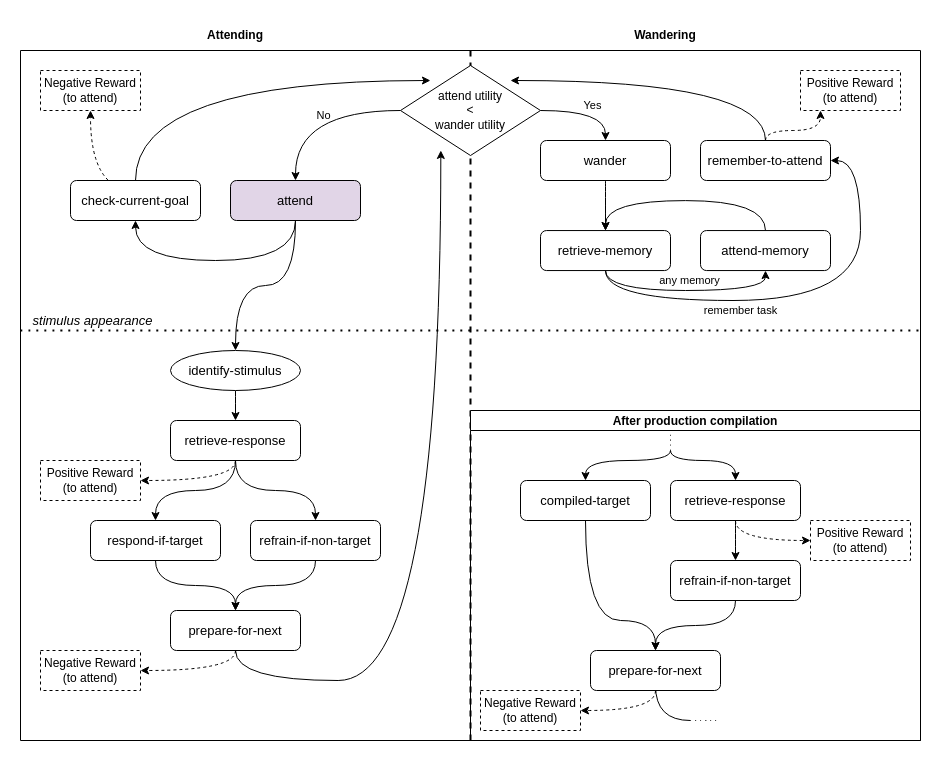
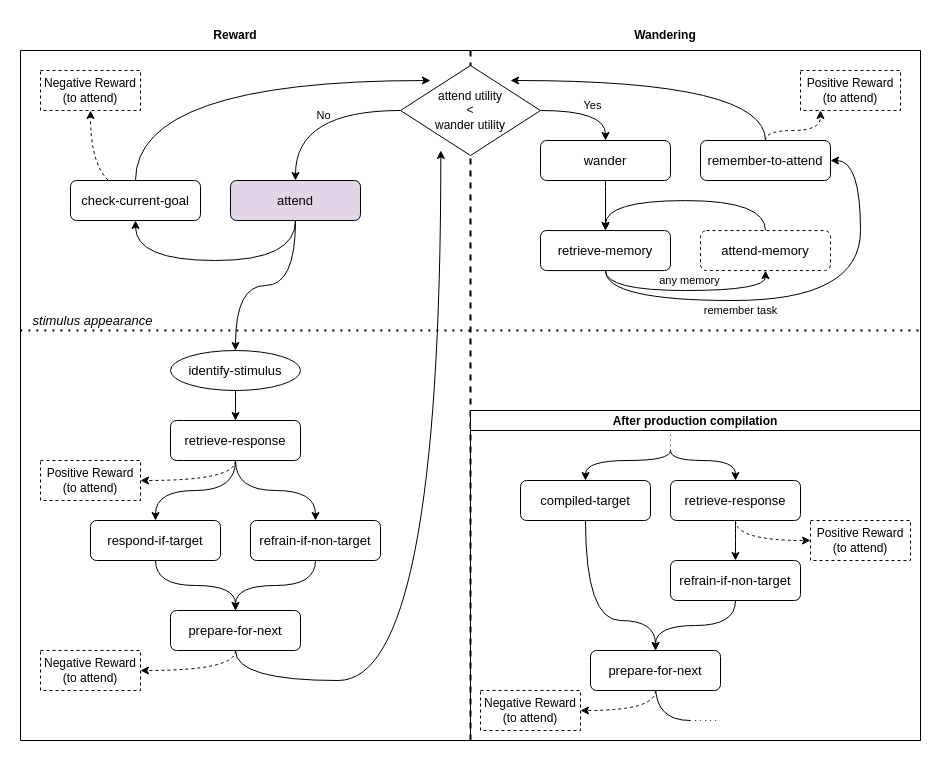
(236, 36) -> (236, 36)
(766, 251) -> (766, 251)
